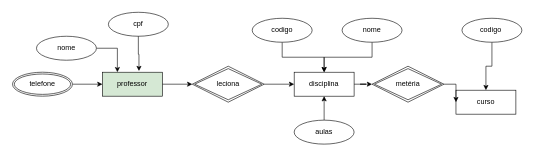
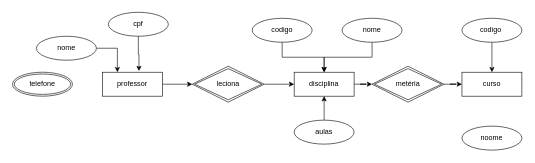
(96, 84) -> none
(132, 84) -> (132, 84)
(486, 102) -> (492, 84)
none -> (492, 138)
